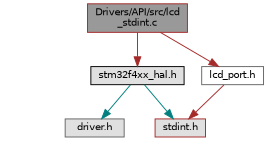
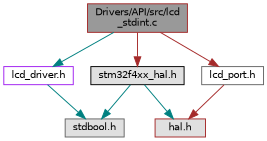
none -> (39, 76)
(95, 128) -> (95, 128)
(180, 128) -> (180, 128)
